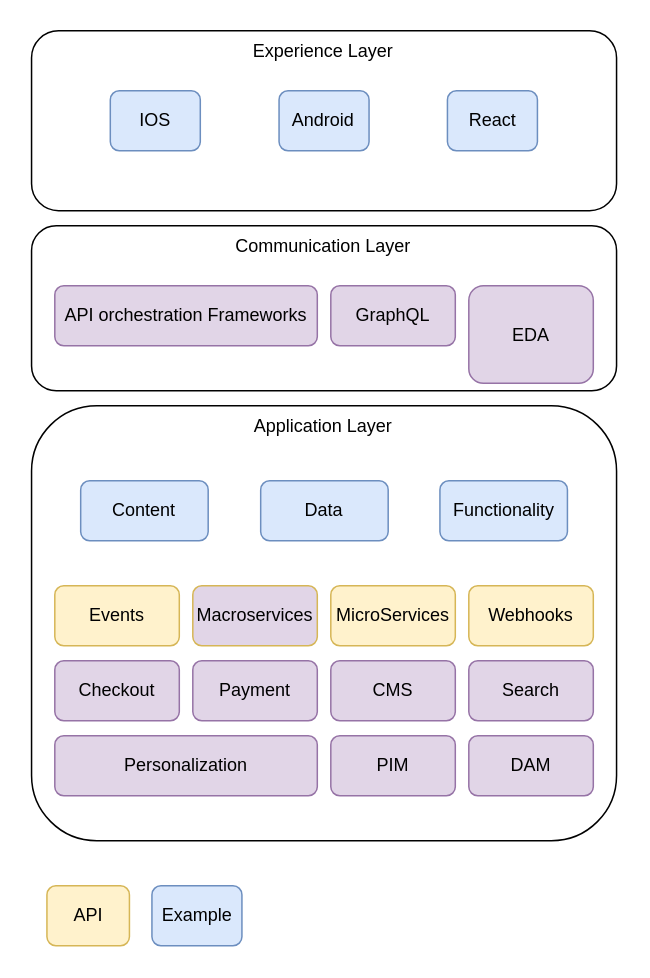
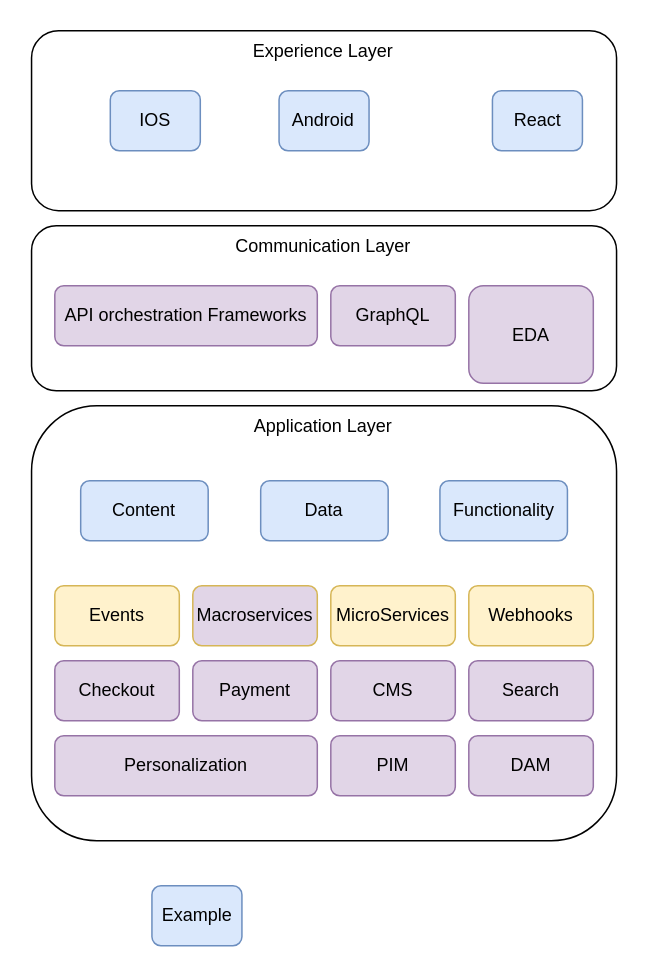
(492, 121) -> (537, 121)
(88, 916) -> none
